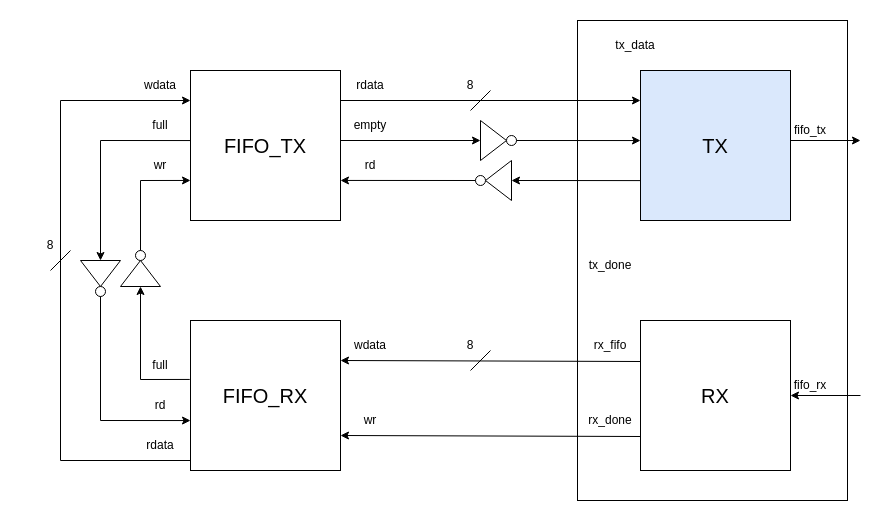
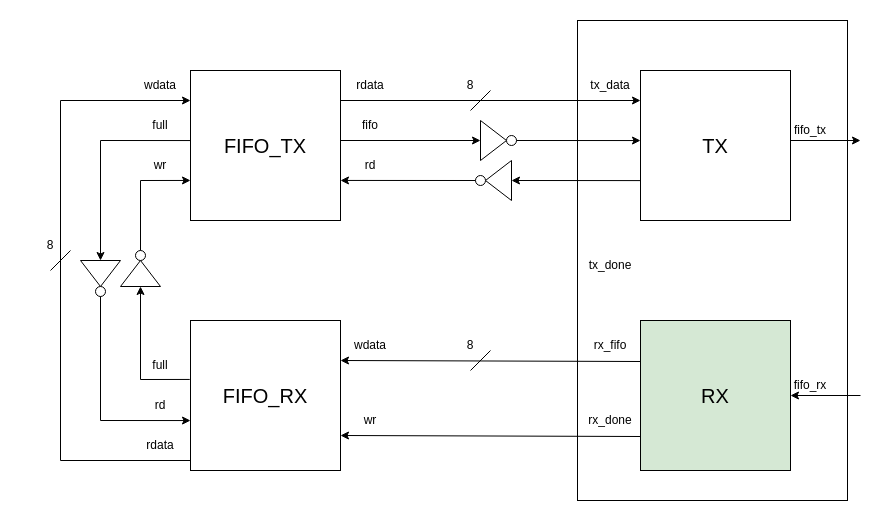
(636, 46) -> (611, 86)
(371, 126) -> (371, 126)
(716, 146) -> (716, 146)
(716, 396) -> (716, 396)
